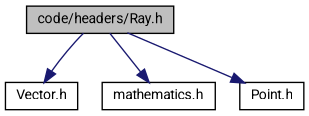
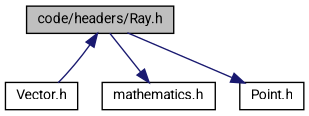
(67, 52) -> (75, 64)
